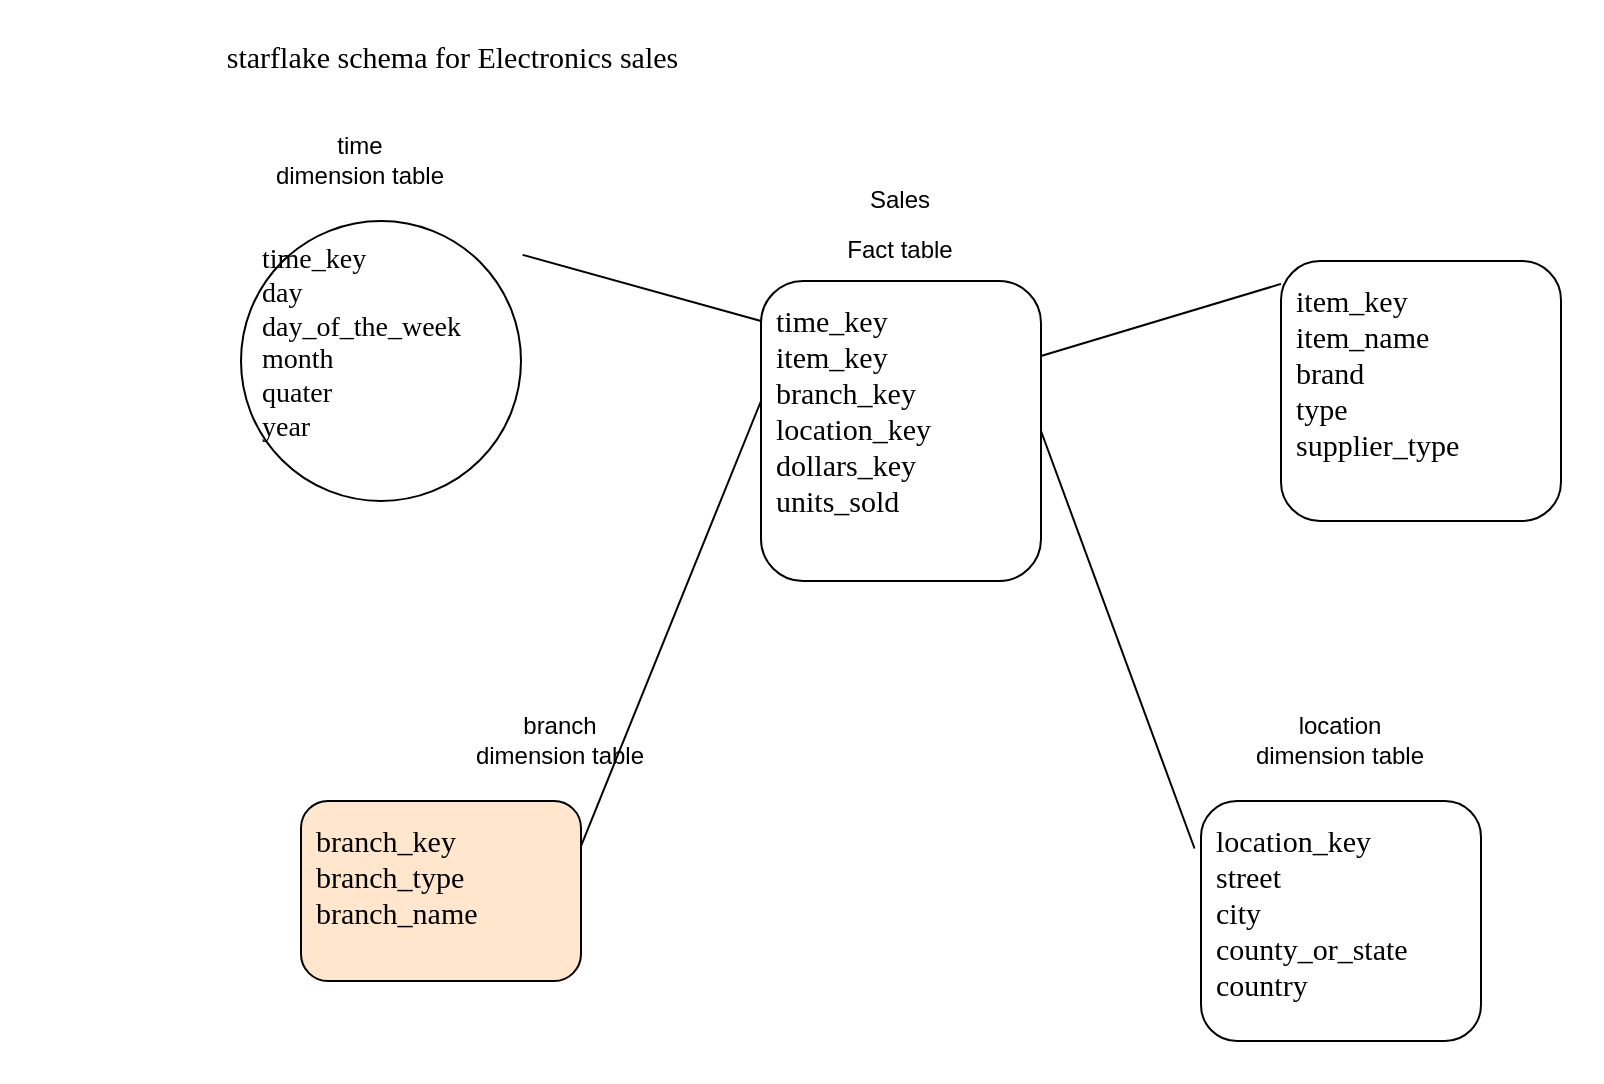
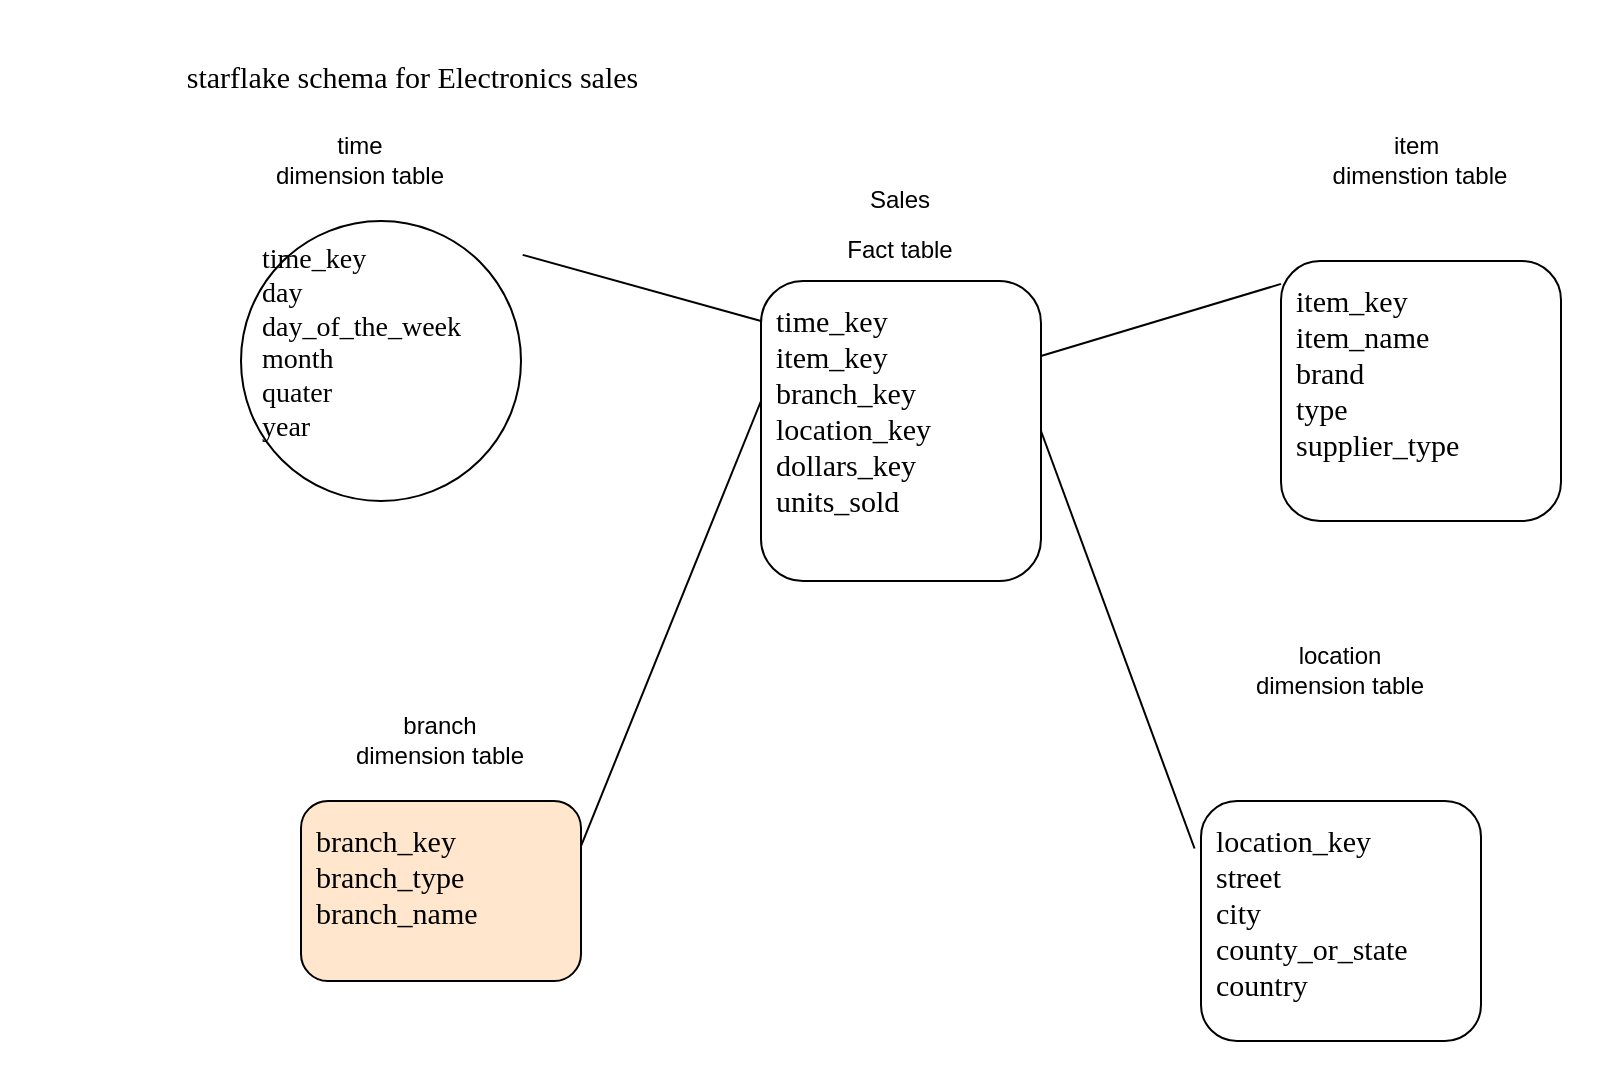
(461, 56) -> (421, 76)
none -> (1421, 161)
(561, 741) -> (441, 741)
(1341, 741) -> (1341, 671)
